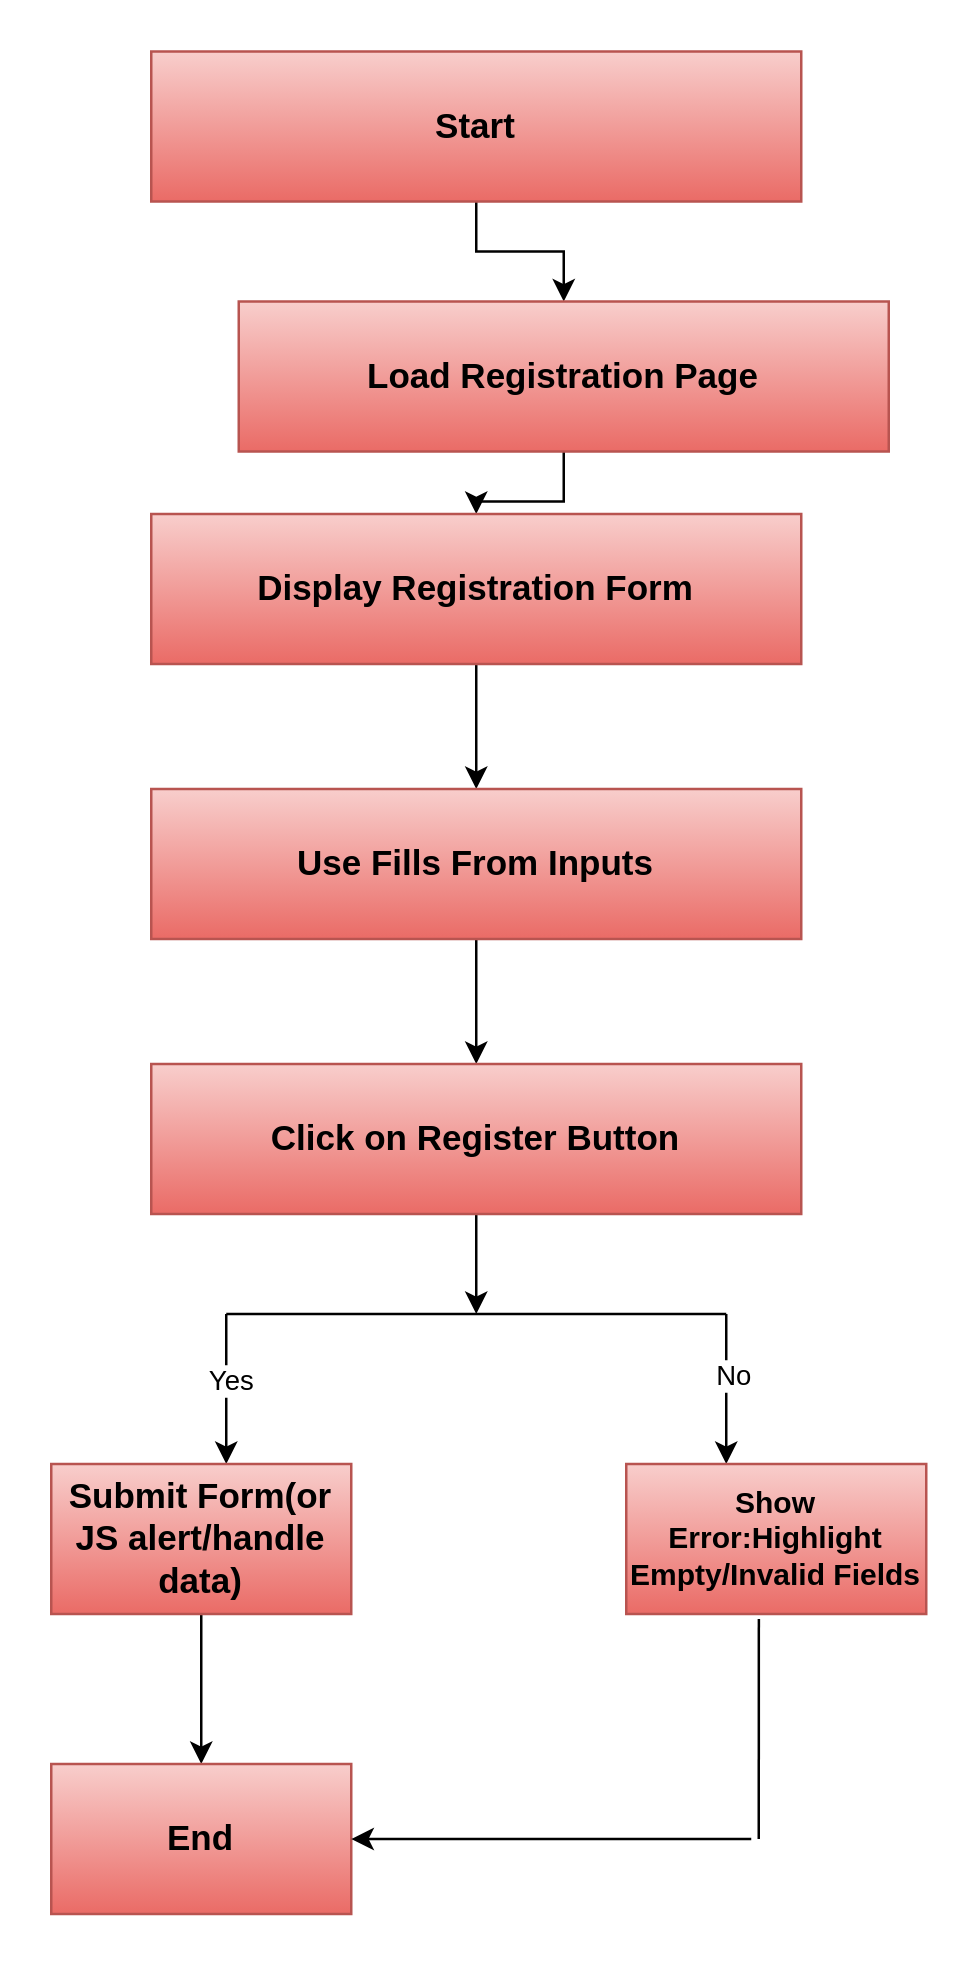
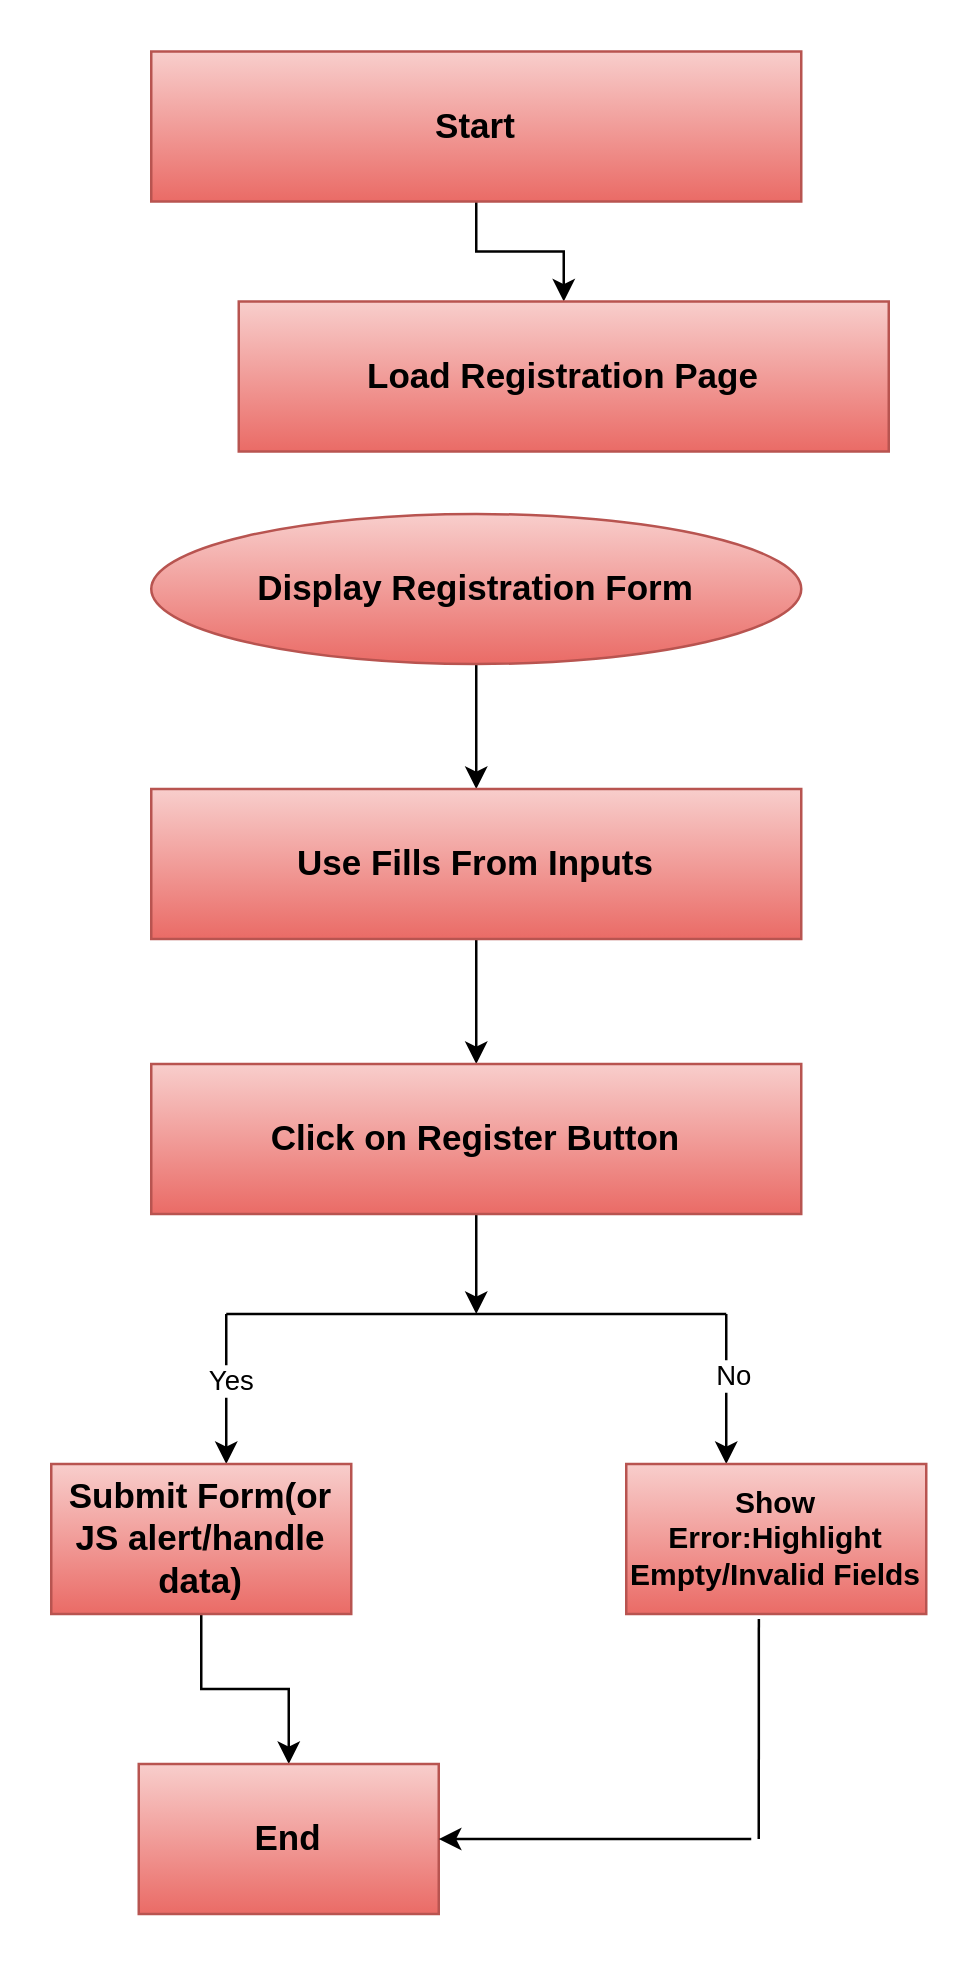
(544, 501) -> none
(476, 589) -> (476, 589)
(201, 1839) -> (289, 1839)
